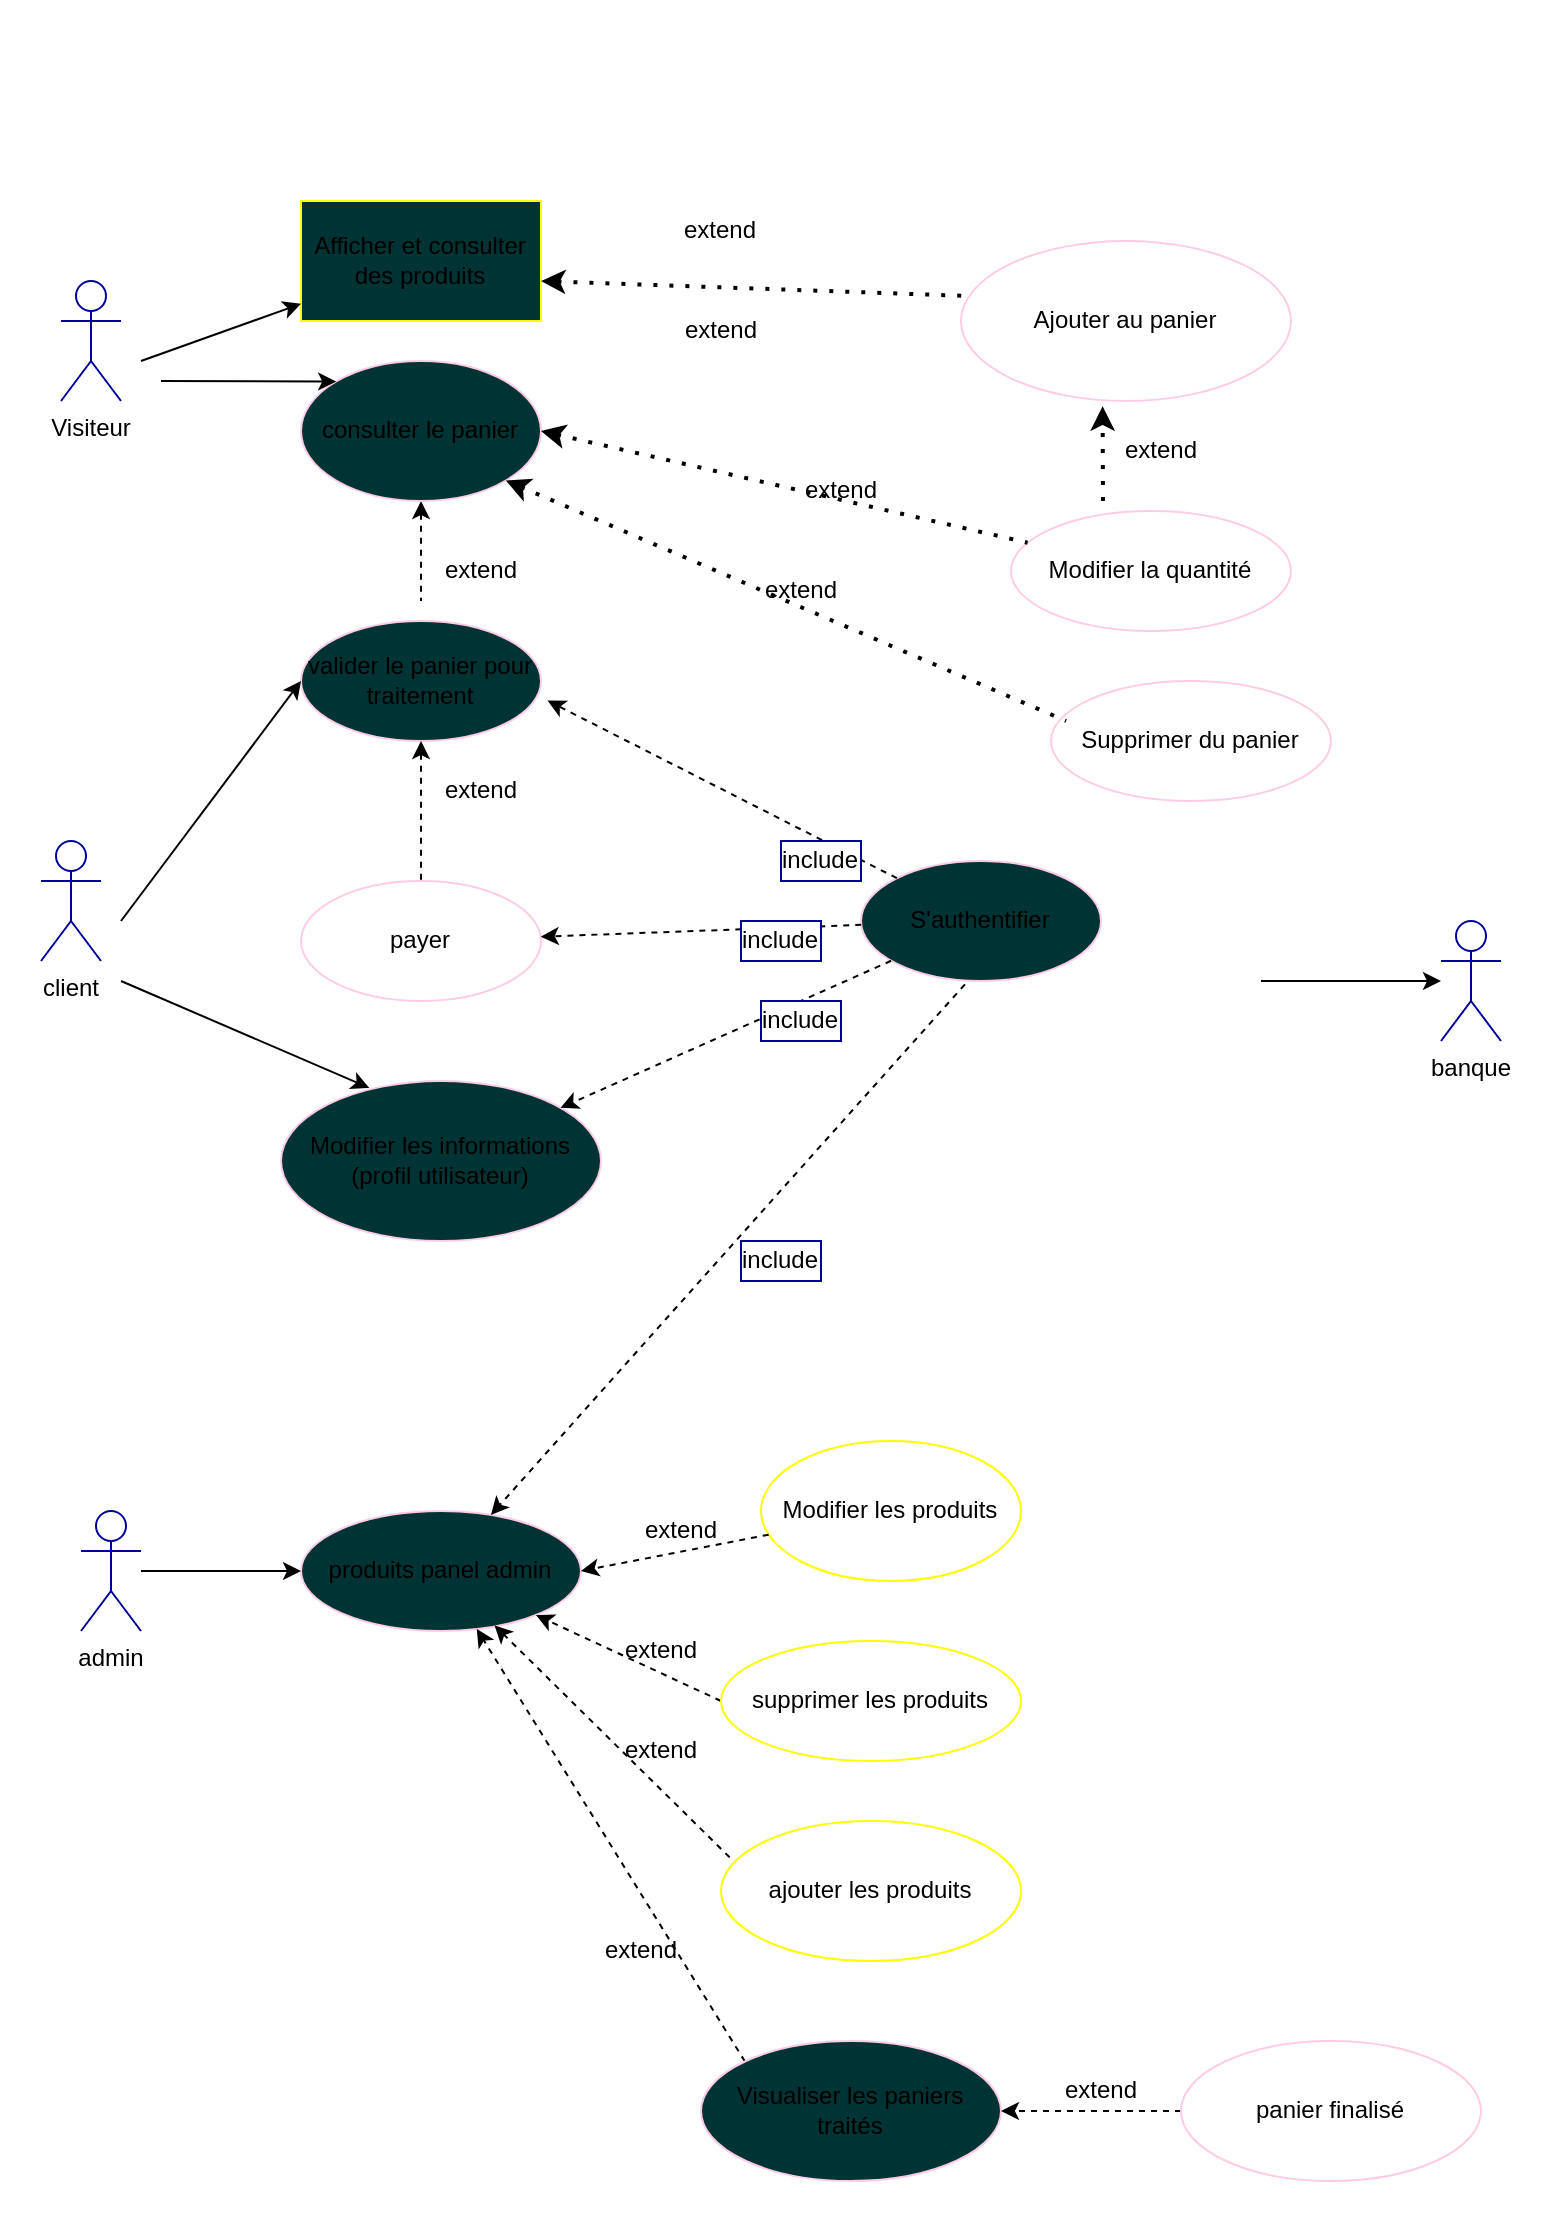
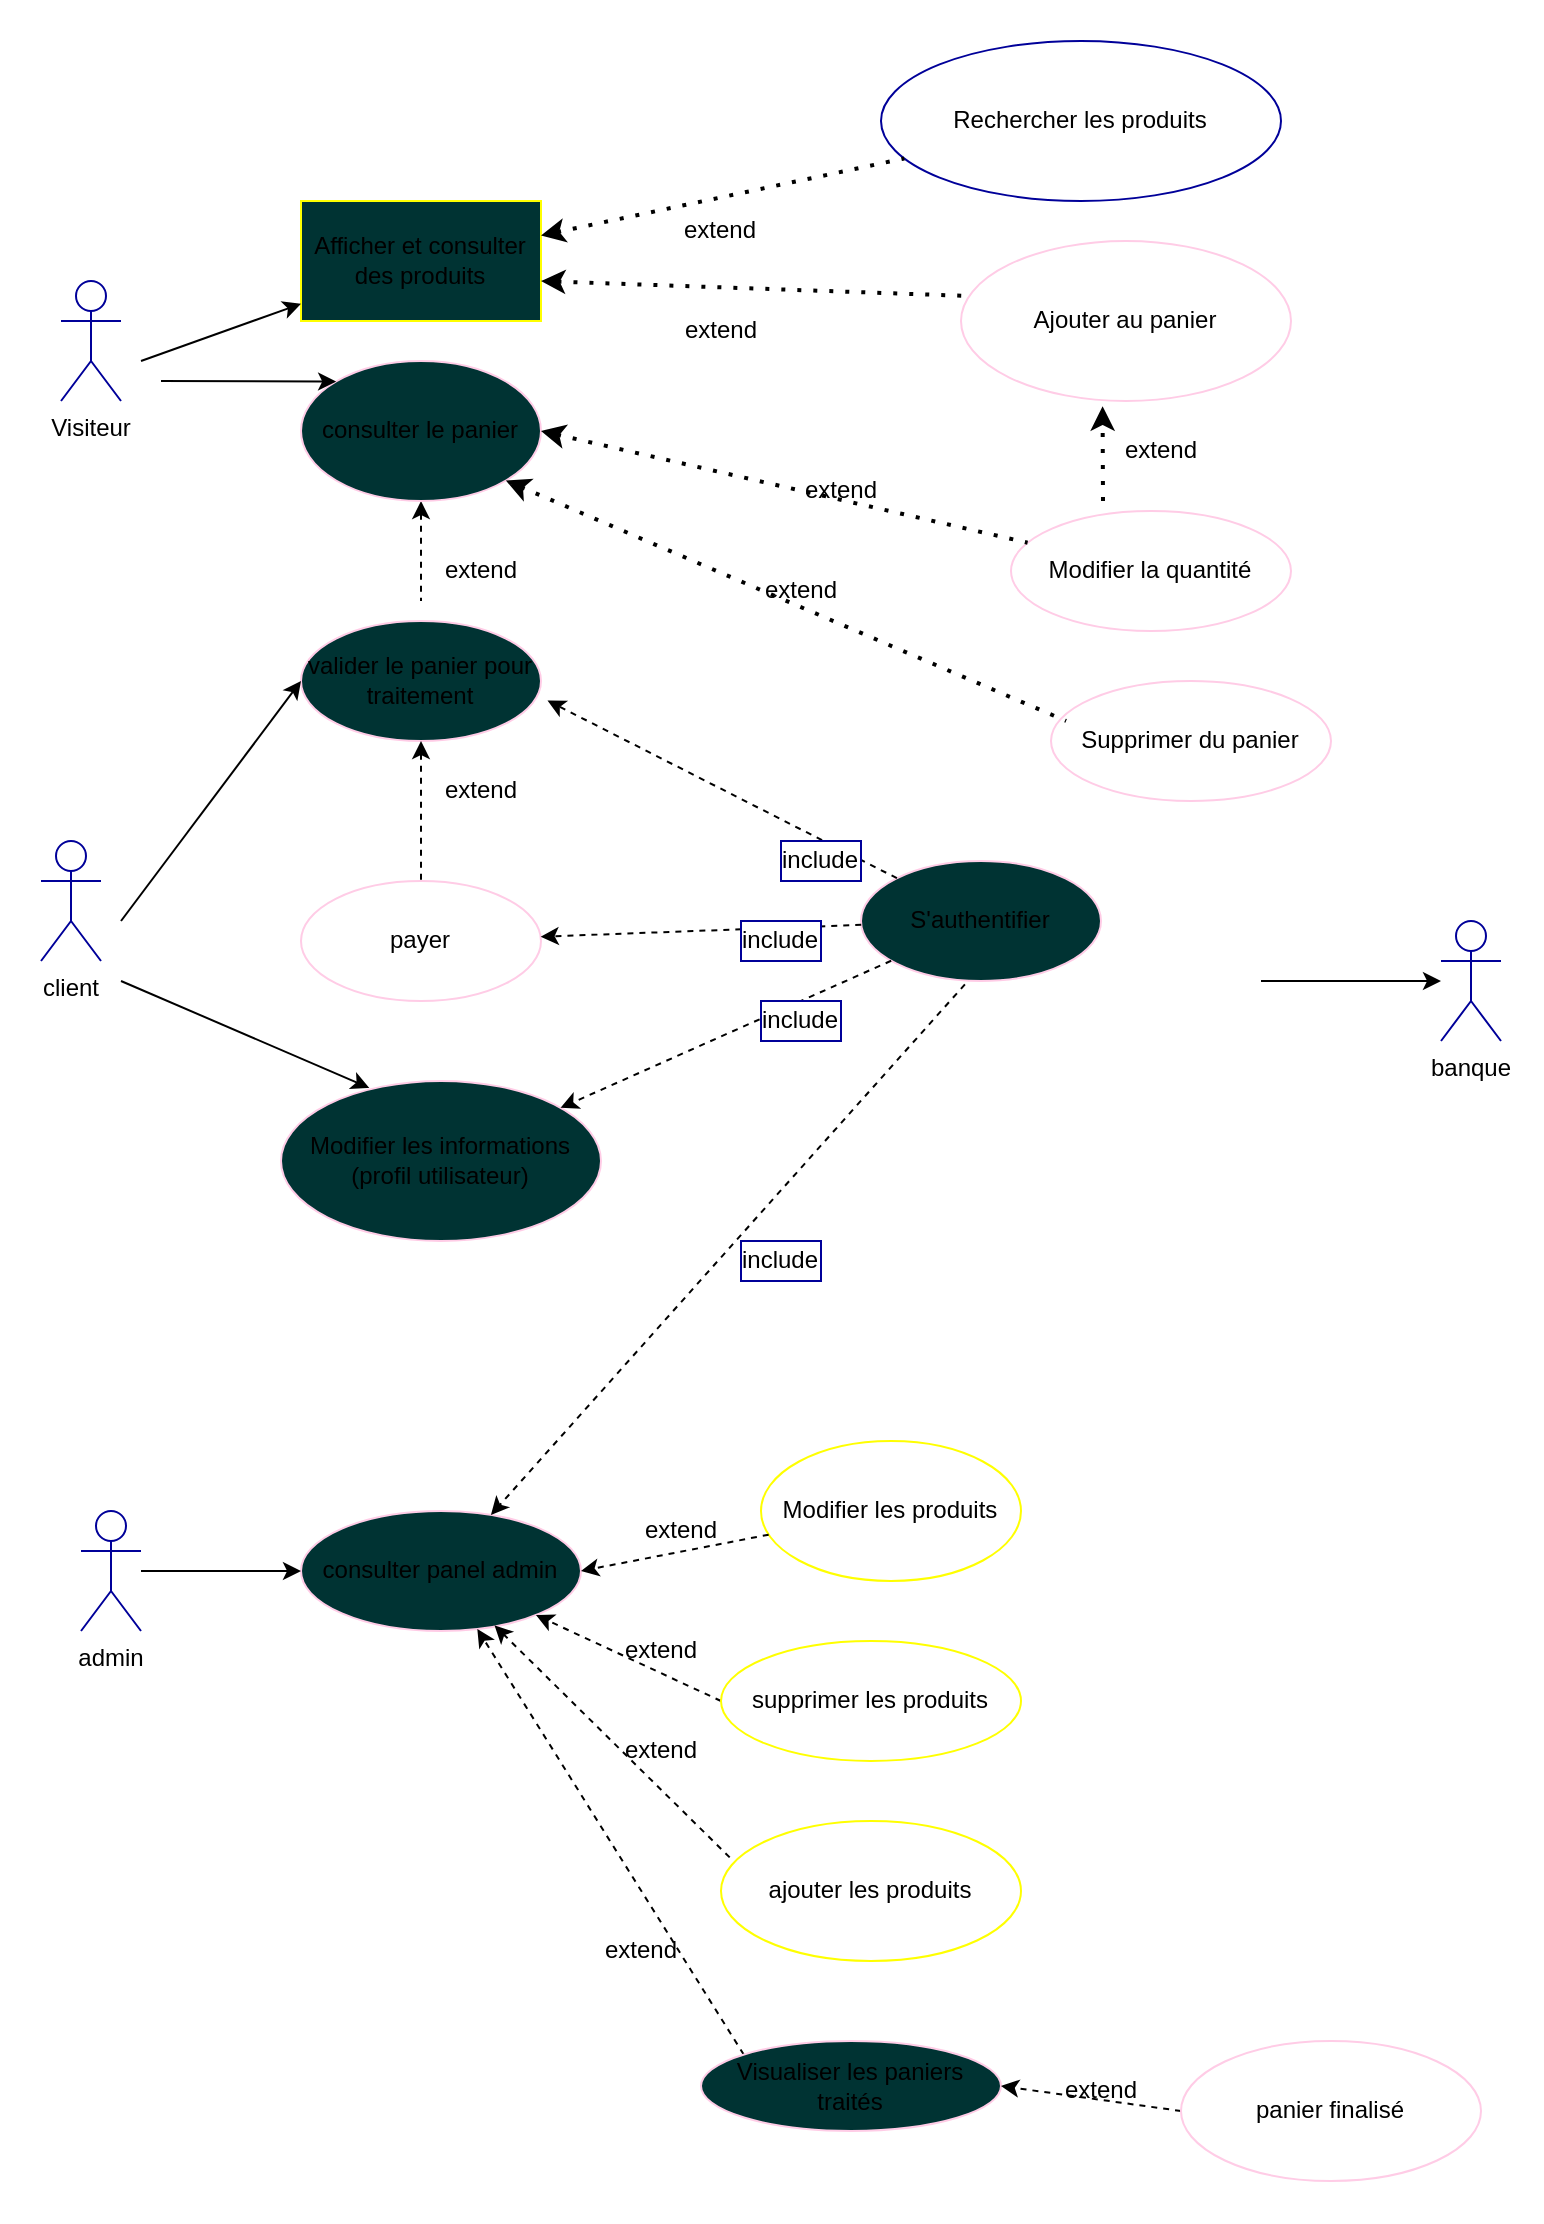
none -> (1081, 121)
none -> (589, 225)
(441, 1571) -> (441, 1571)
(851, 2111) -> (851, 2086)
